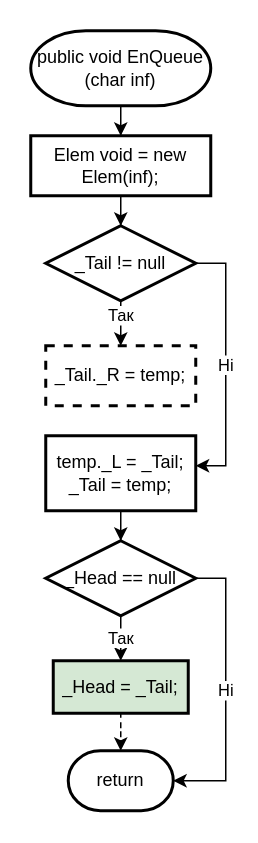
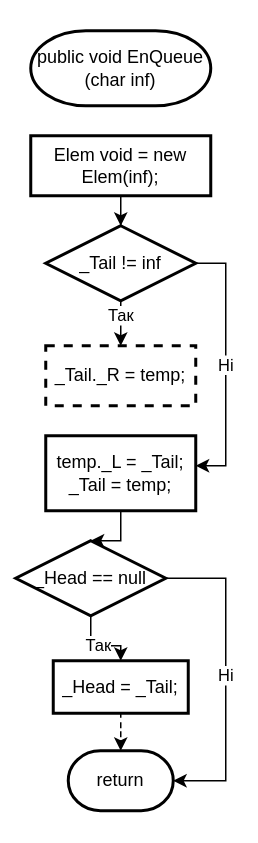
(121, 126) -> none
(121, 263) -> (121, 263)
(121, 578) -> (91, 578)
(121, 687) -> (121, 687)
